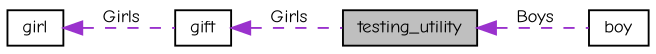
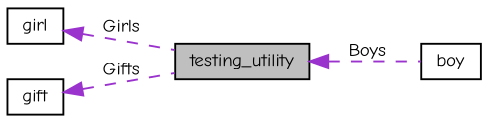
(287, 18) -> (119, 70)
(129, 28) -> (129, 42)
